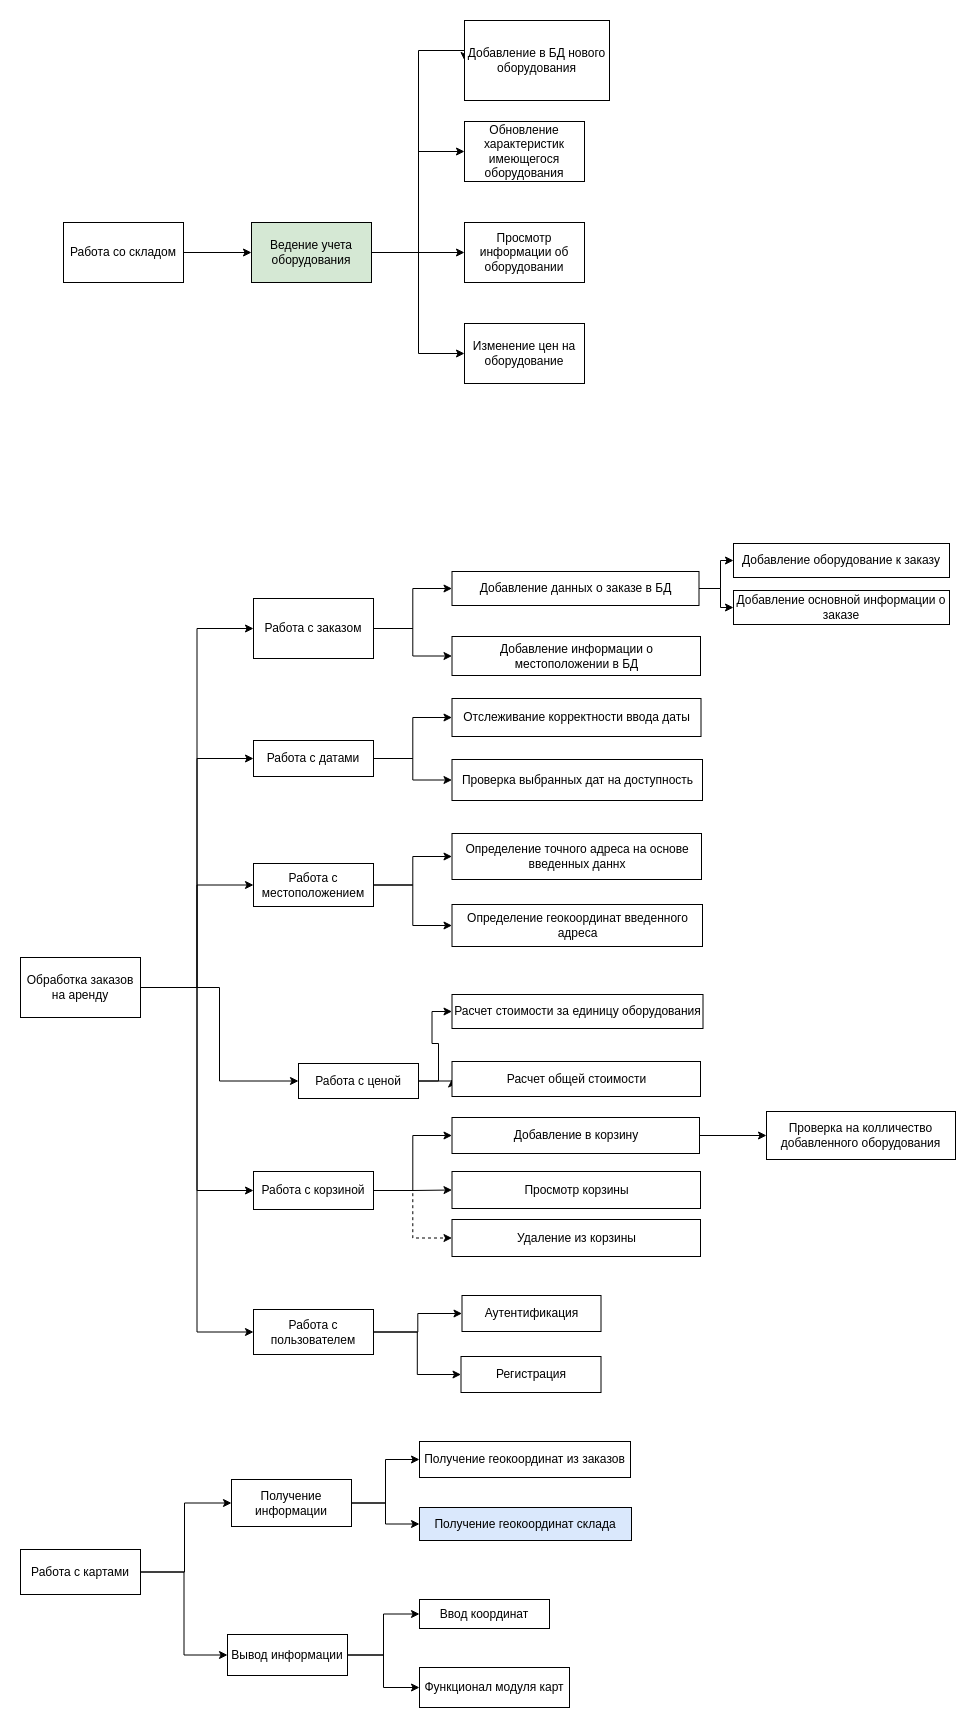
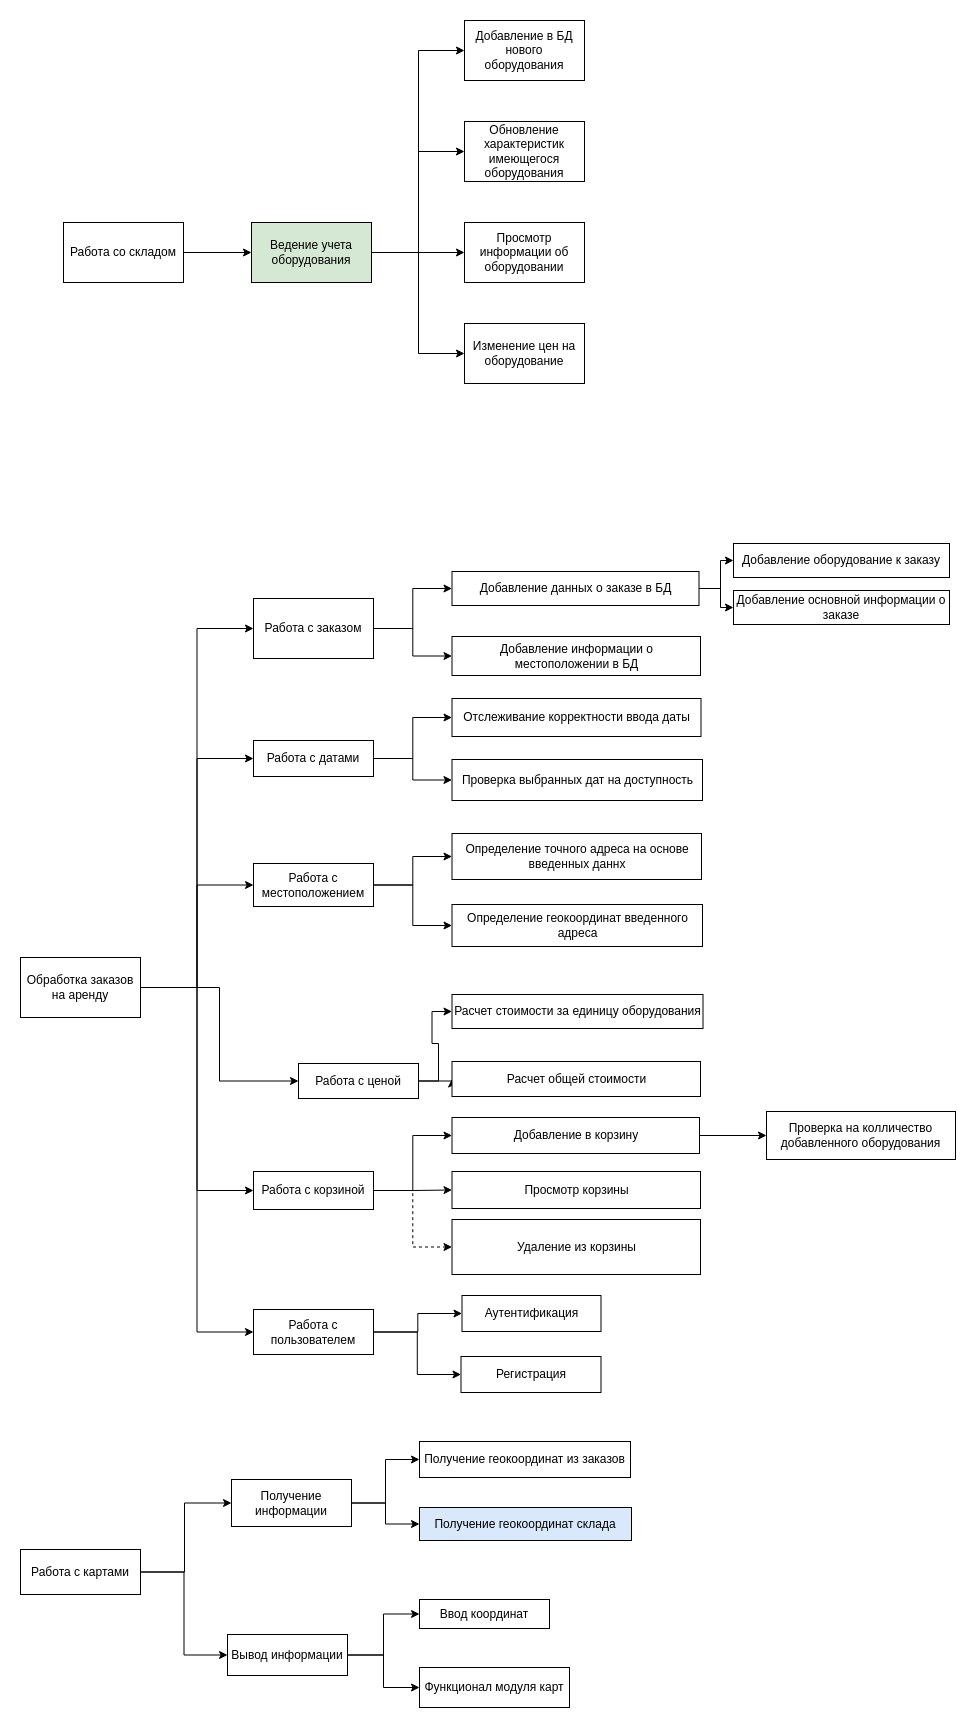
(537, 61) -> (525, 51)
(576, 1238) -> (576, 1247)
